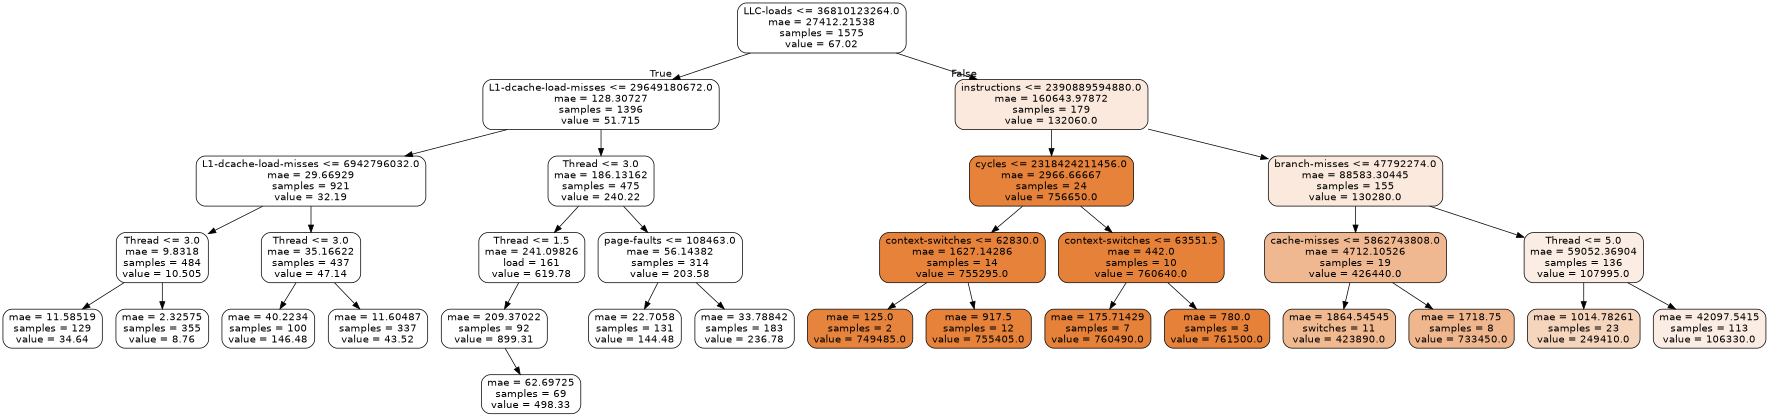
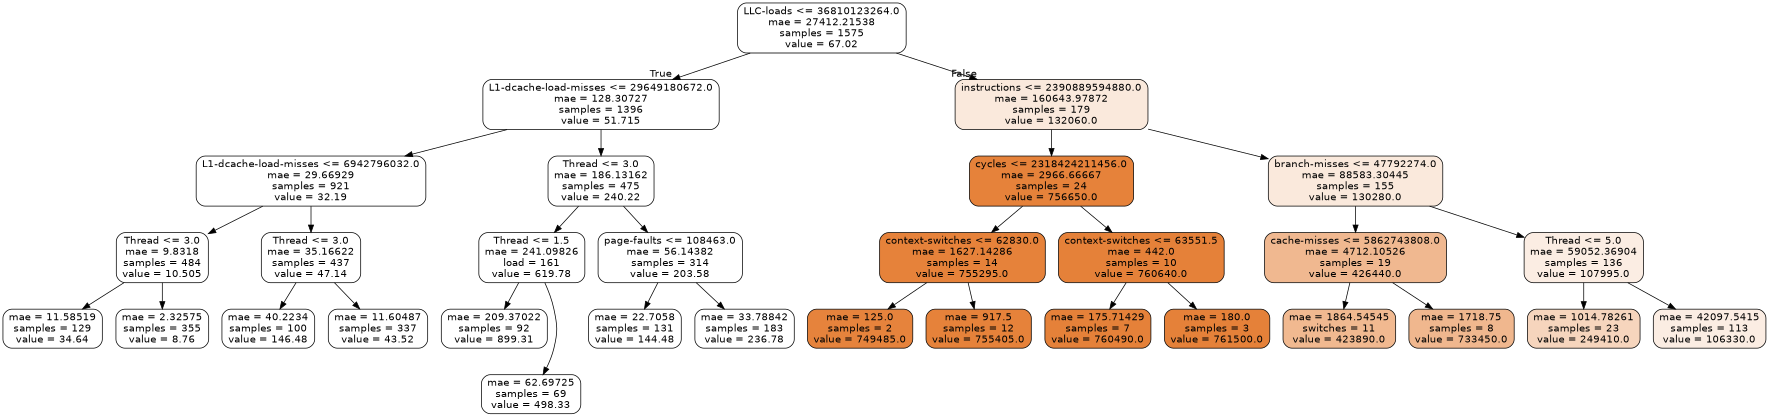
(1217, 329) -> (1217, 329)
(511, 358) -> (557, 325)
